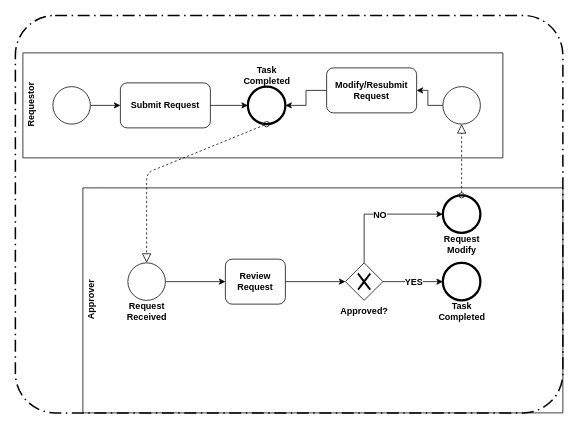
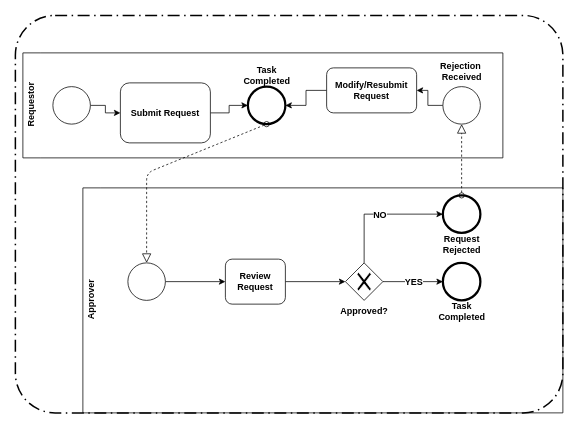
none -> (462, 72)
(165, 105) -> (165, 113)
(462, 244) -> (462, 244)
(147, 312) -> none
